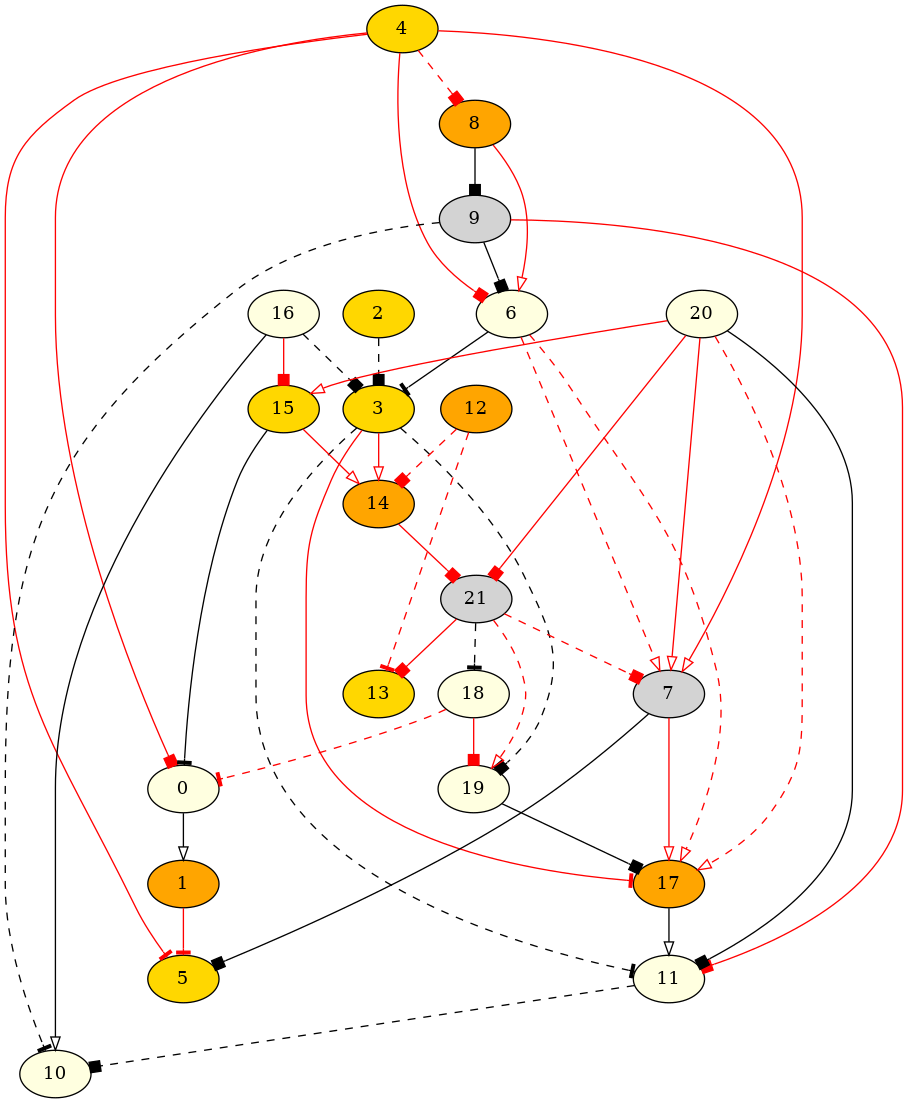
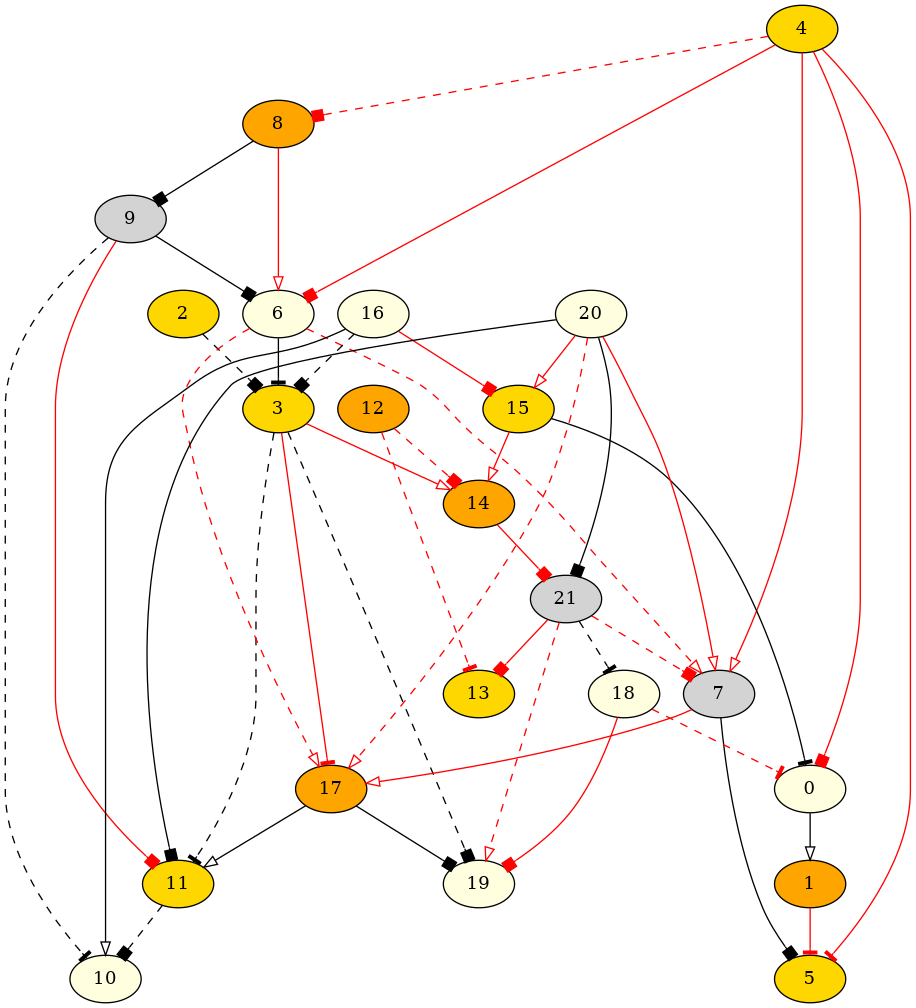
(593, 451) -> (609, 452)
(565, 834) -> (399, 833)
(669, 979) -> (178, 884)
